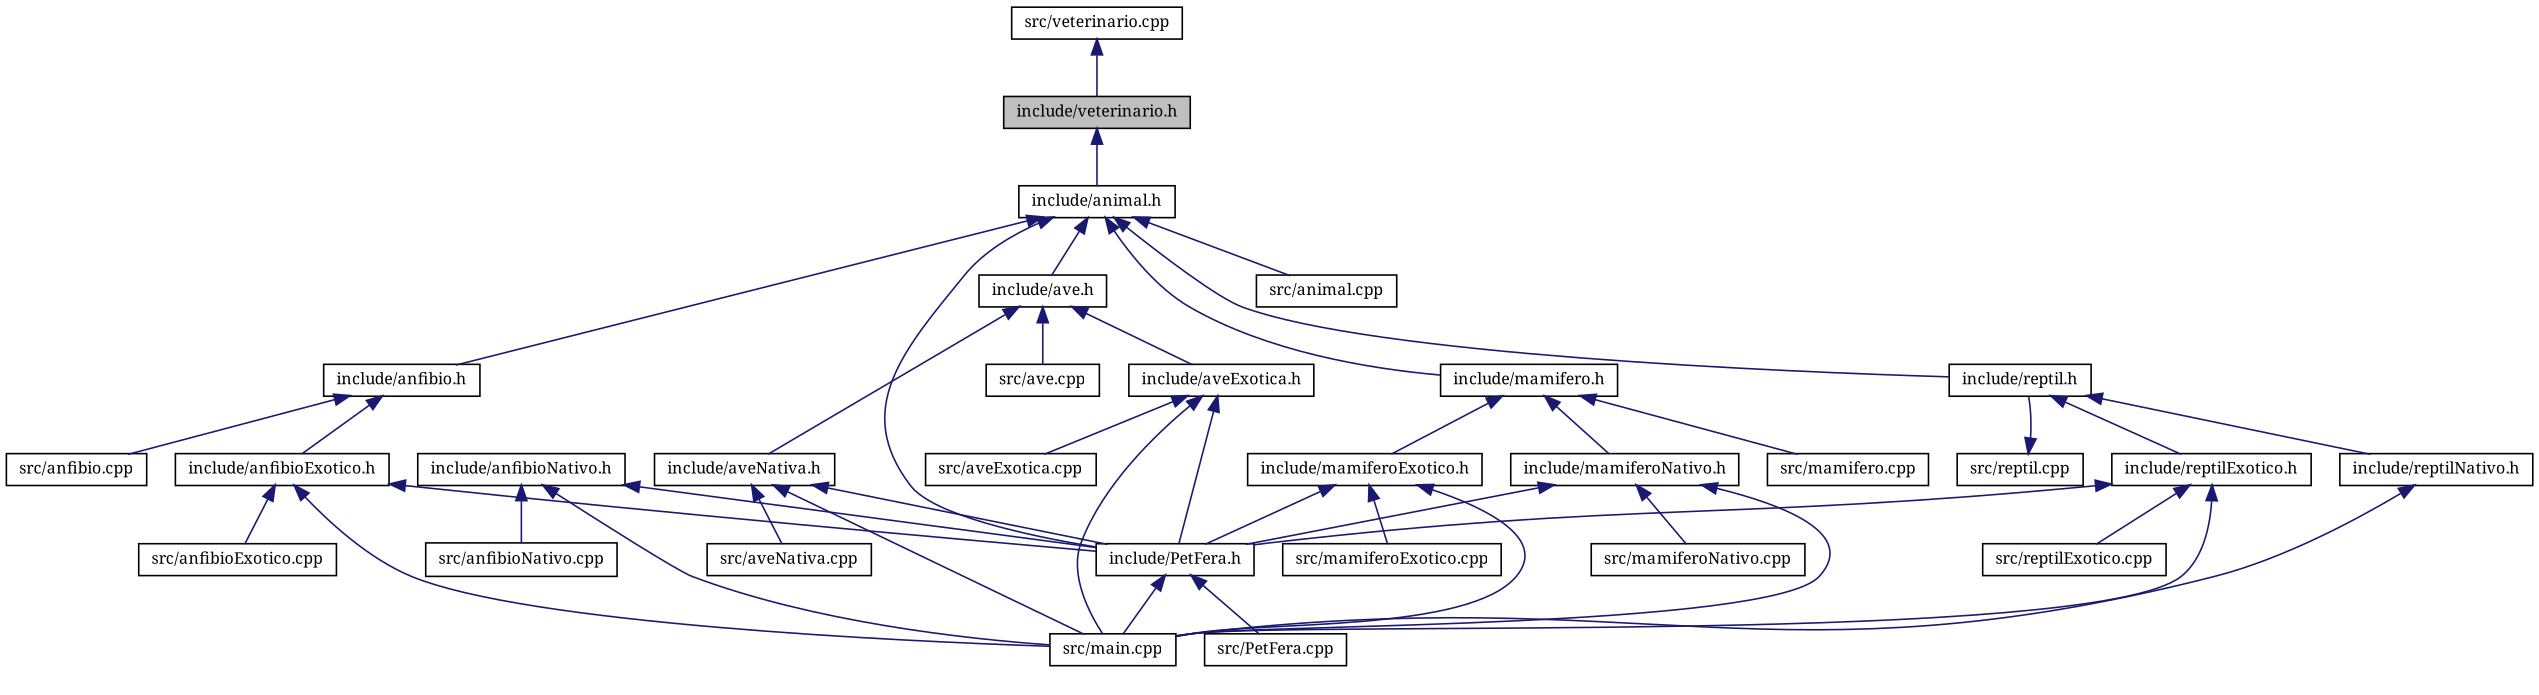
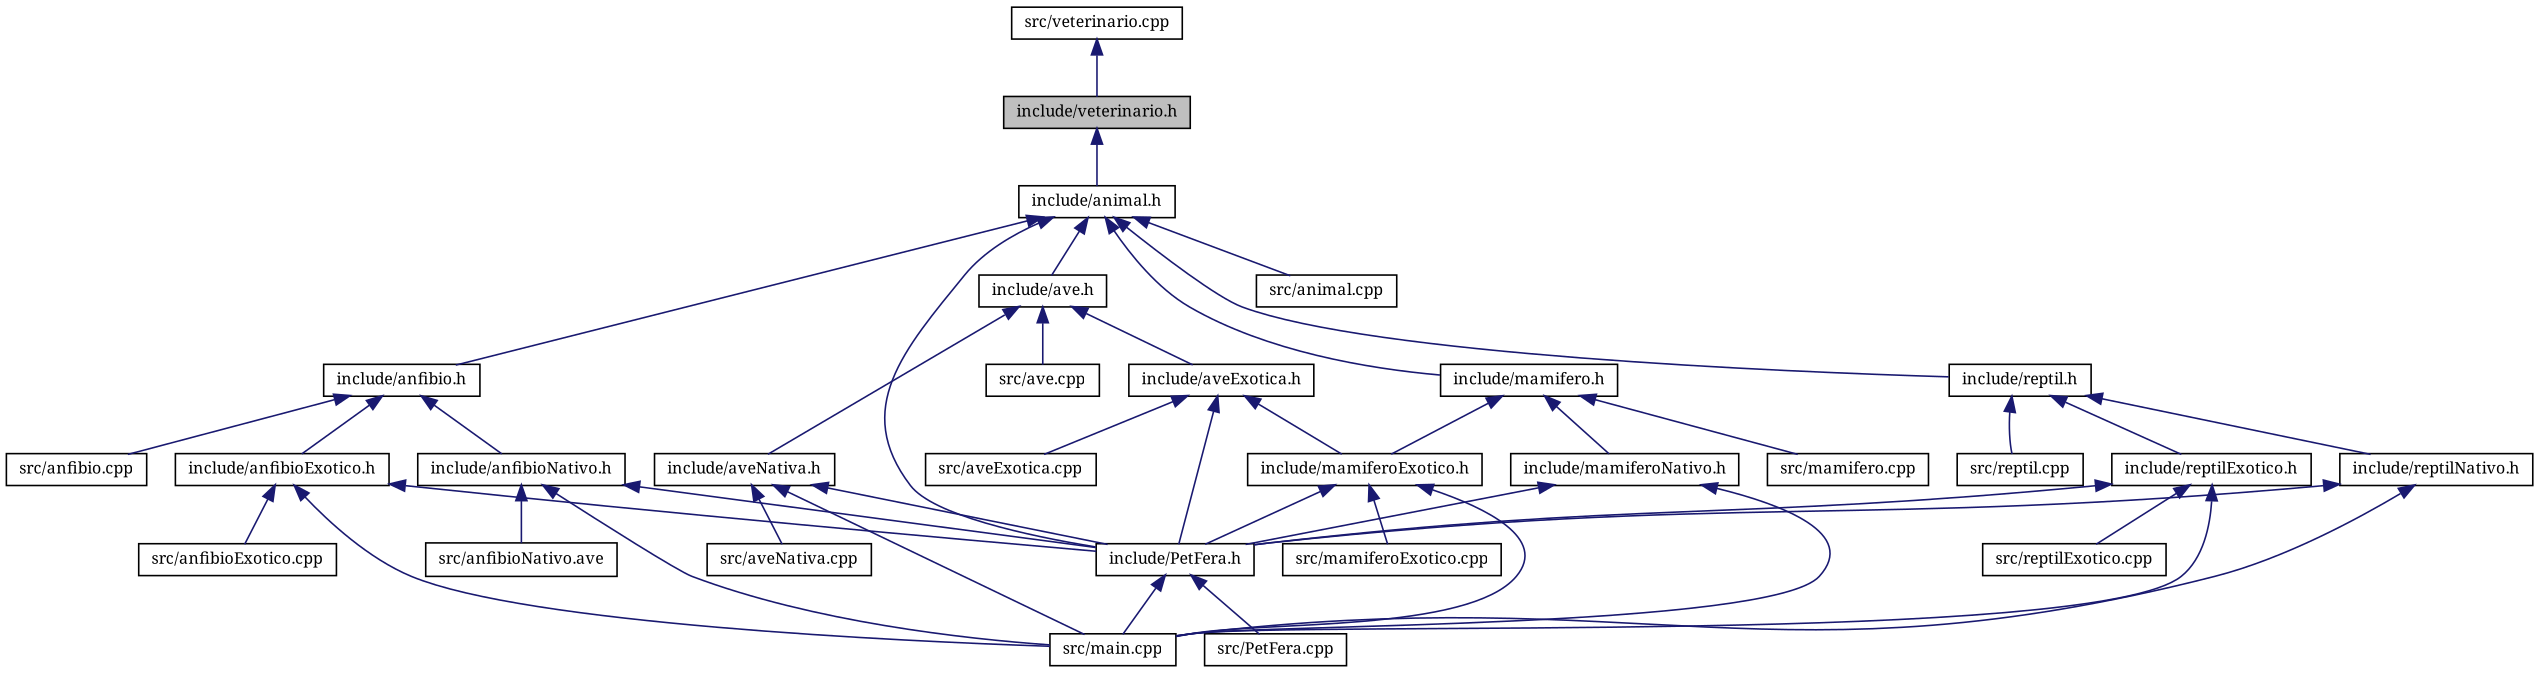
(2031, 417) -> (2010, 433)
none -> (468, 430)
(1099, 507) -> (1300, 429)
none -> (1949, 508)
(521, 560) -> (521, 560)
(1698, 560) -> none
